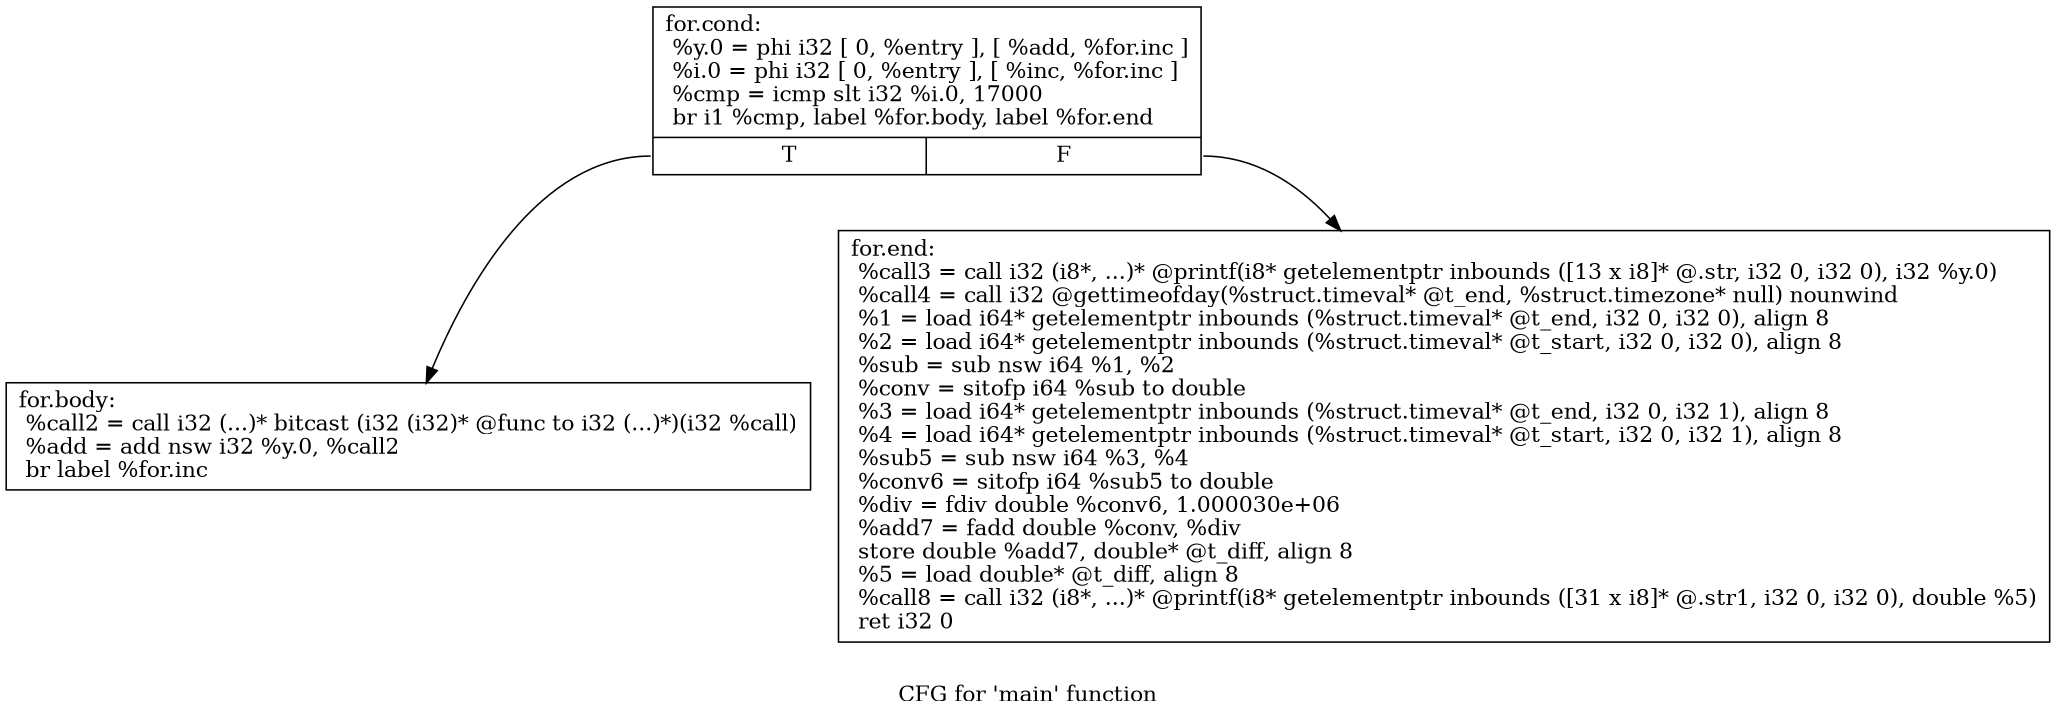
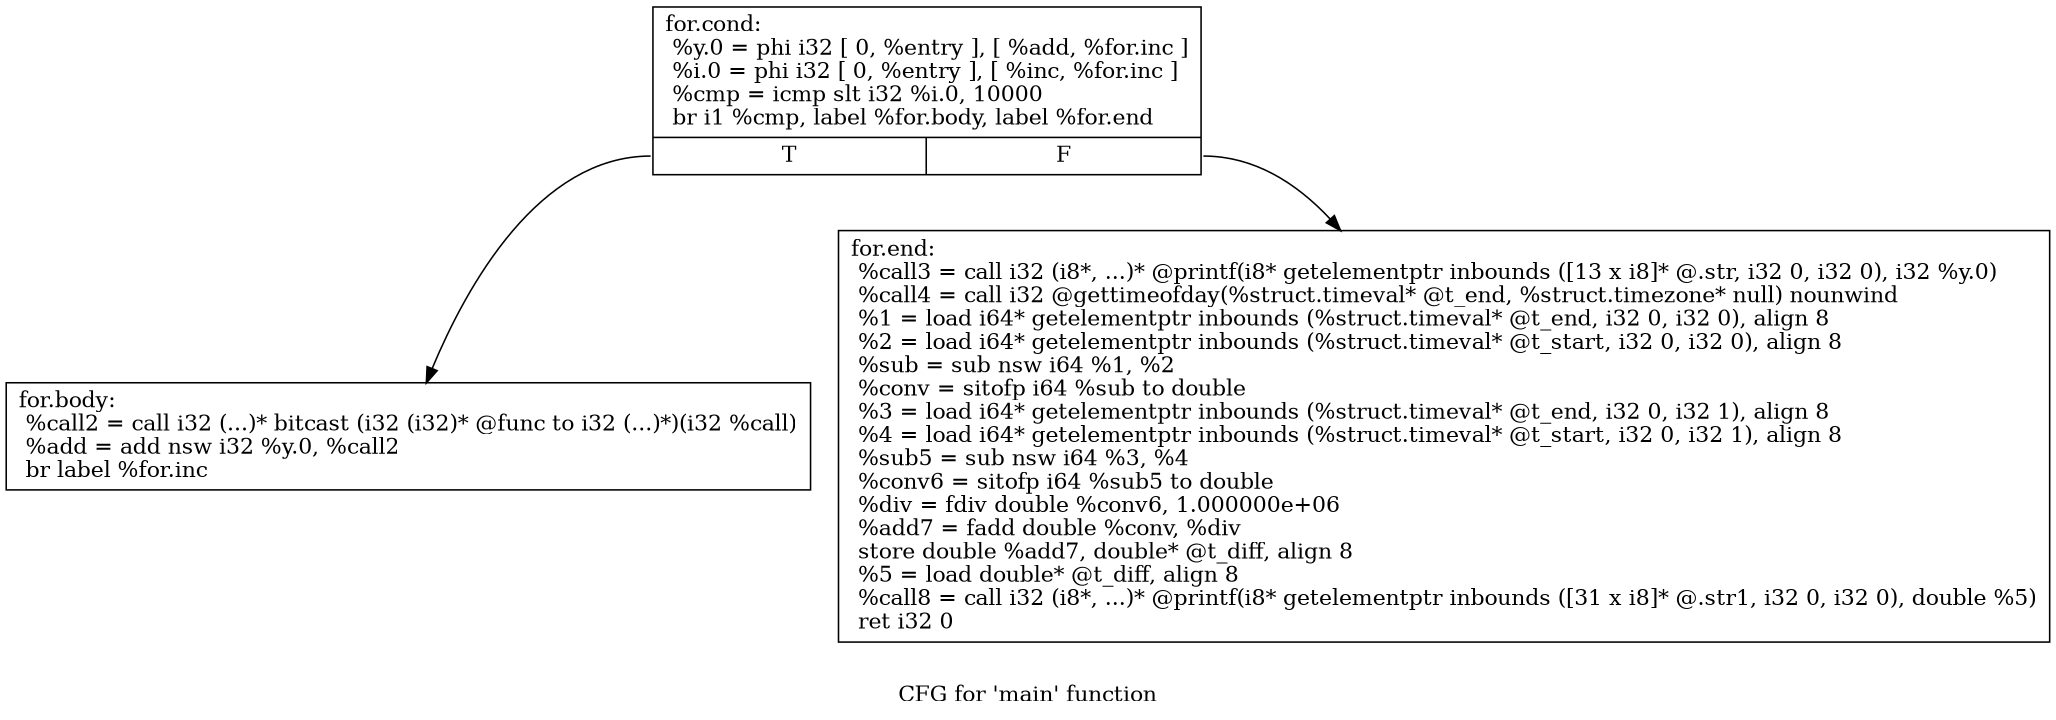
(855, 95) -> (855, 95)
(1096, 505) -> (1096, 505)
